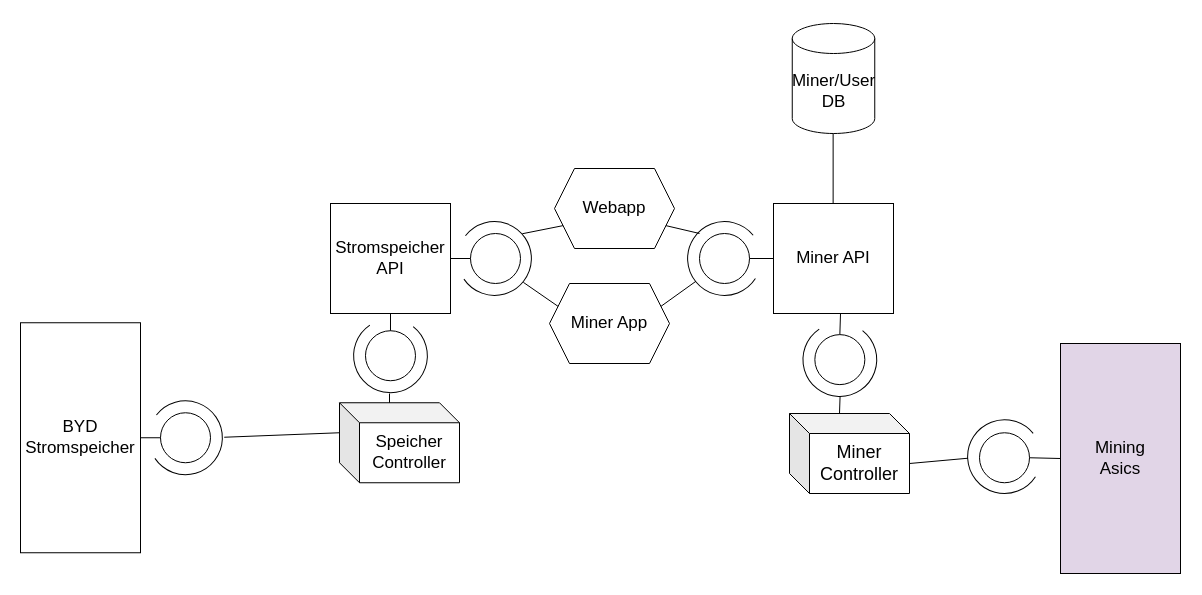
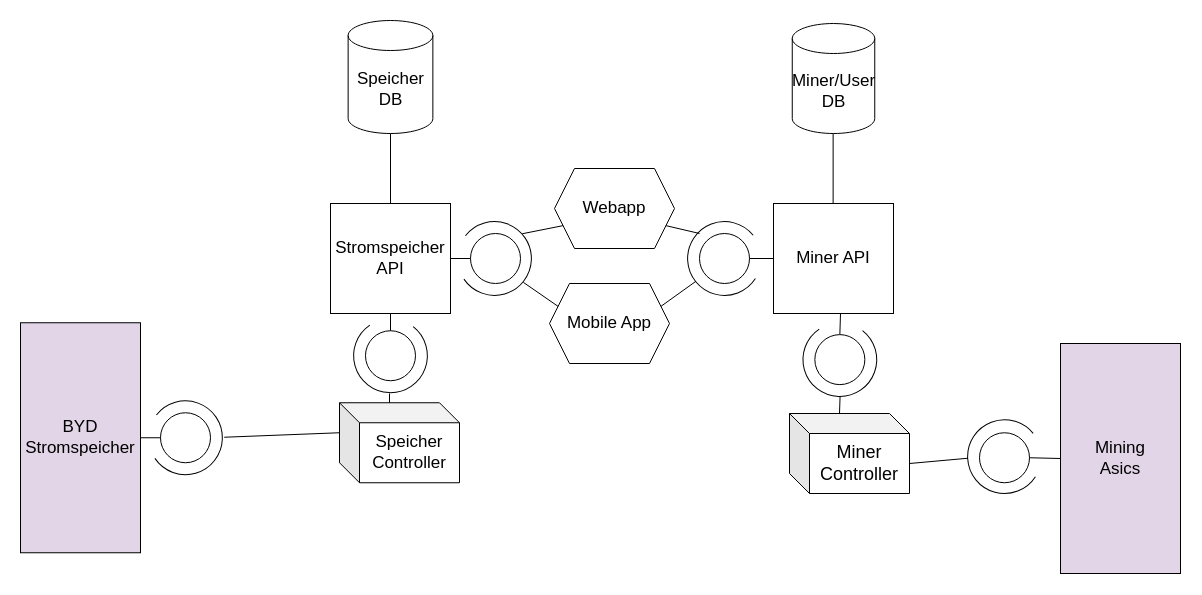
none -> (391, 77)
none -> (391, 169)
(610, 324) -> (610, 324)
(81, 438) -> (81, 438)
